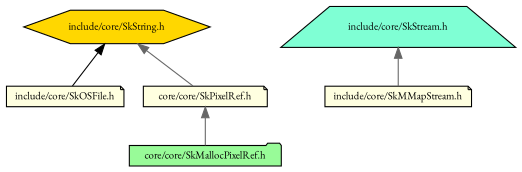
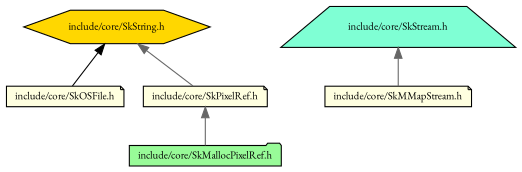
(205, 96) -> (205, 96)
(205, 156) -> (205, 156)
